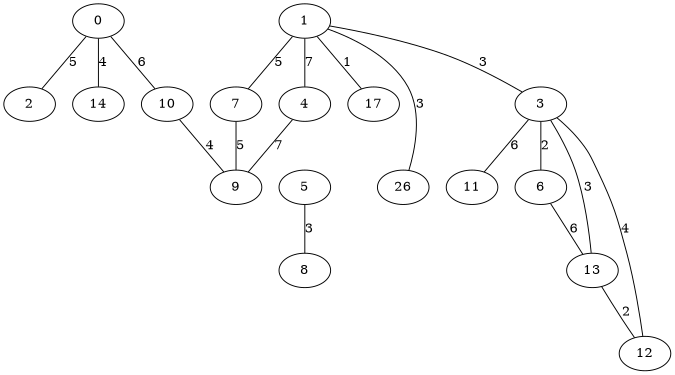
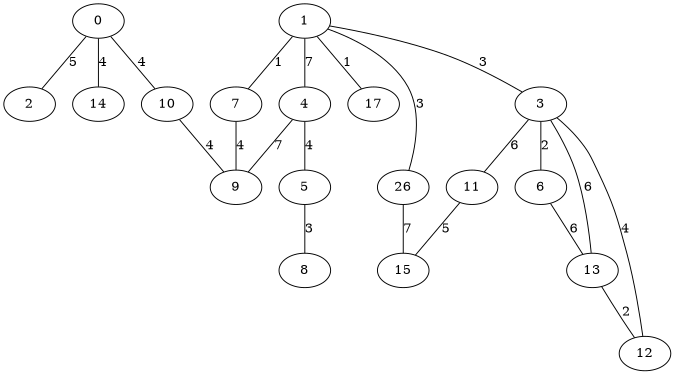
(142, 63) -> (142, 63)
(279, 63) -> (279, 63)
(241, 146) -> (241, 146)
none -> (305, 146)
(589, 187) -> (589, 187)
none -> (403, 270)
